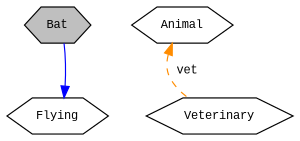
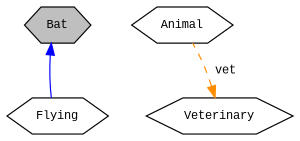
(65, 65) -> (50, 76)
(171, 79) -> (203, 64)
